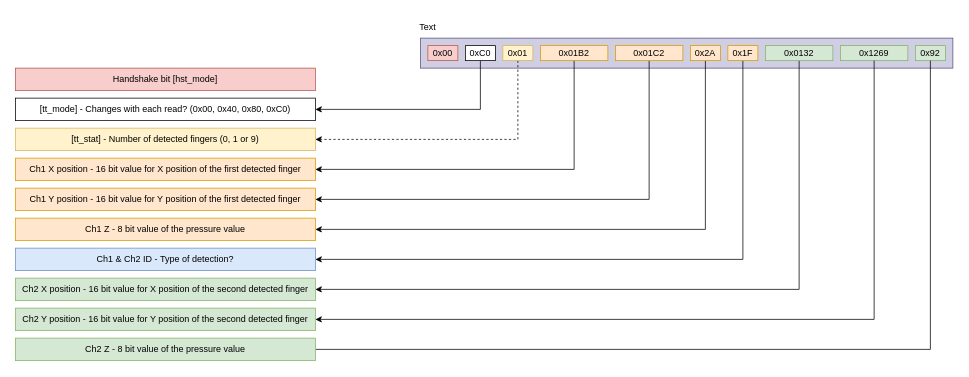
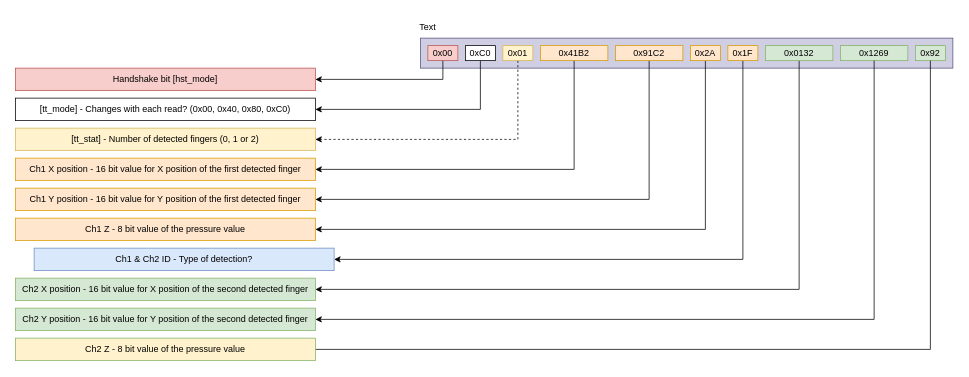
(574, 53) -> (574, 53)
(649, 53) -> (649, 53)
none -> (384, 79)
(165, 139) -> (165, 139)
(165, 259) -> (184, 259)
(165, 349) -> (165, 349)
